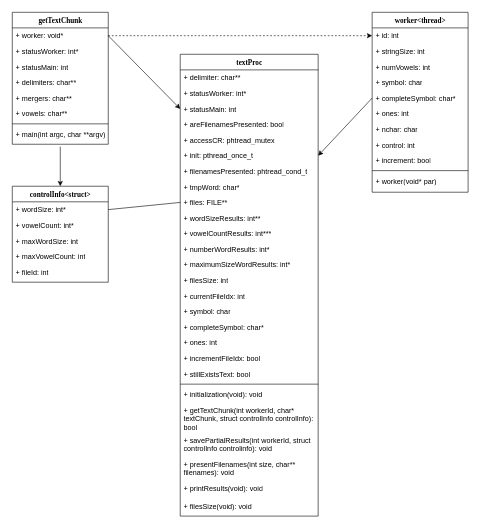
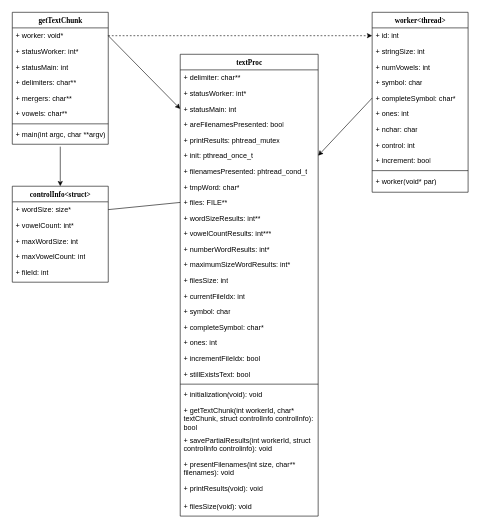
(231, 141) -> (238, 141)
(43, 210) -> (45, 210)
